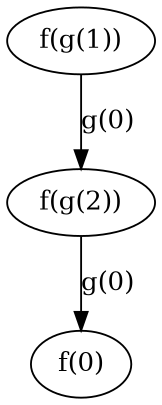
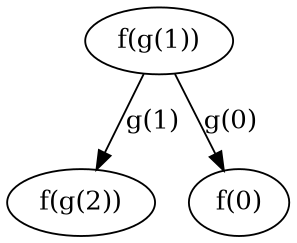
(108, 122) -> (153, 122)
(81, 274) -> (195, 114)
